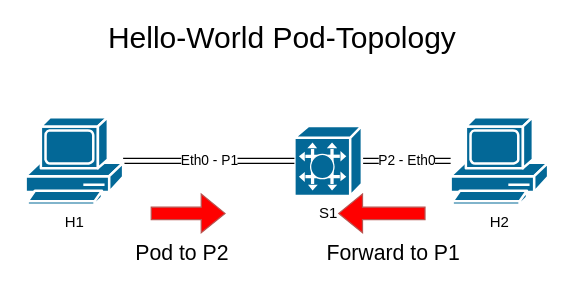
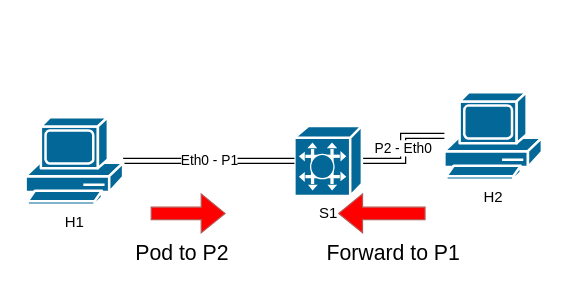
(282, 38) -> none
(499, 161) -> (493, 136)
